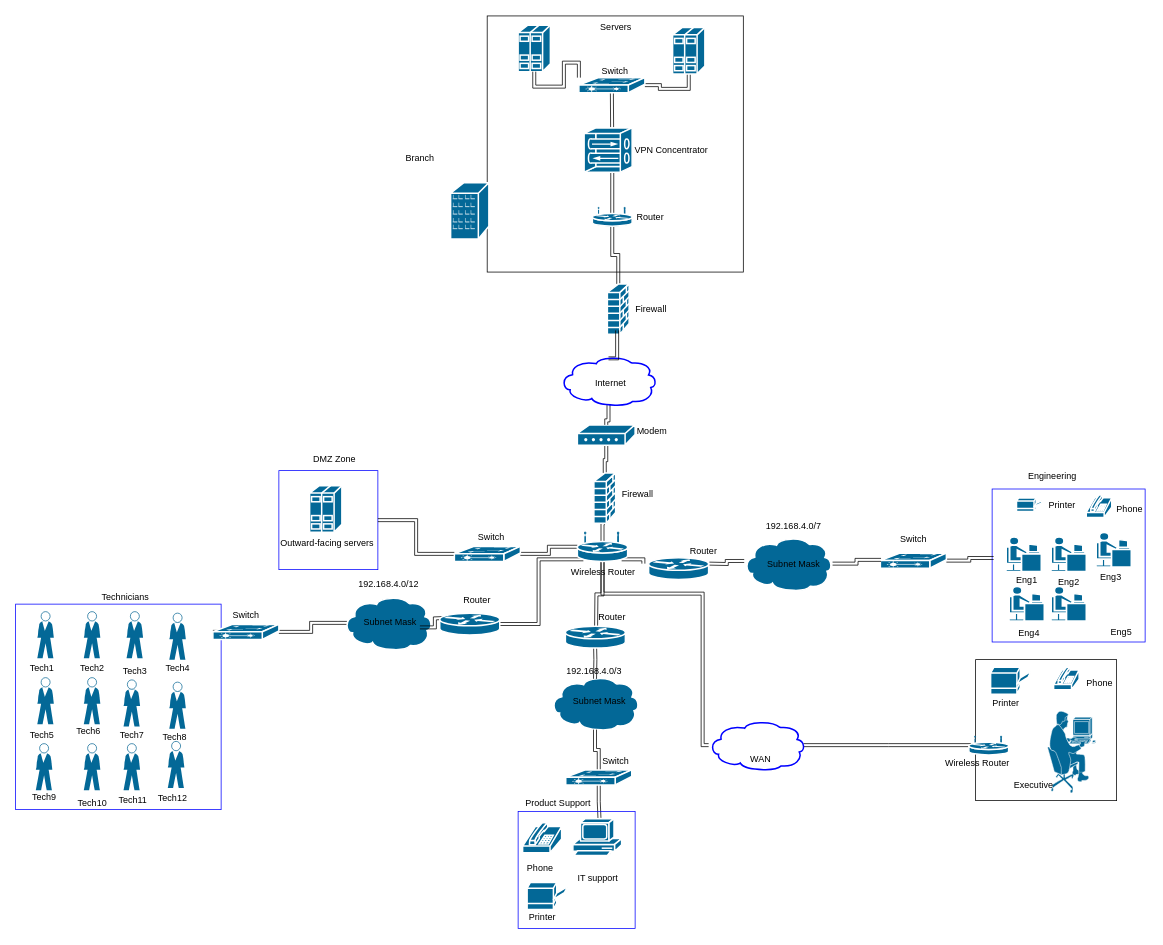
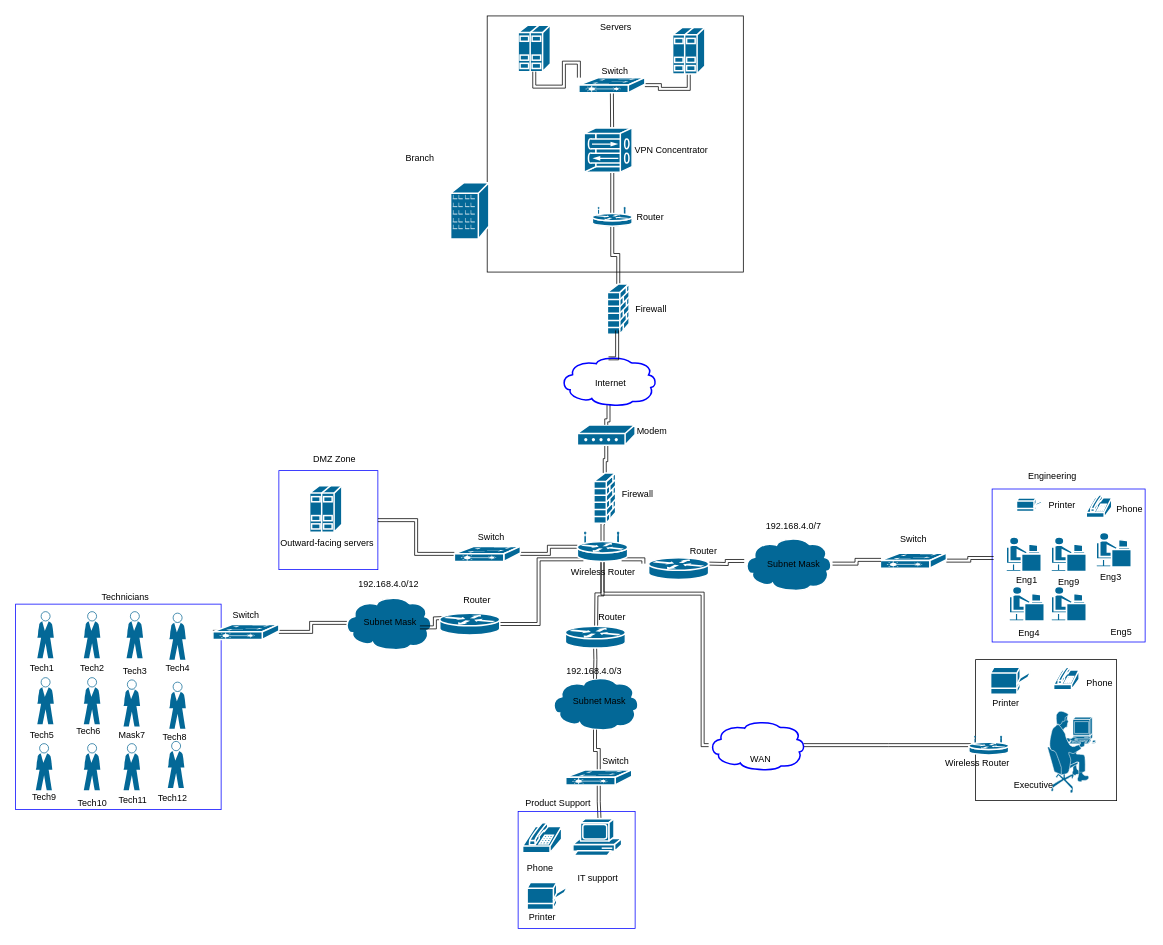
(1069, 582) -> (1069, 582)
(132, 735) -> (132, 735)
